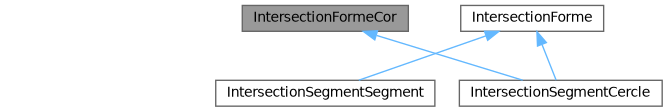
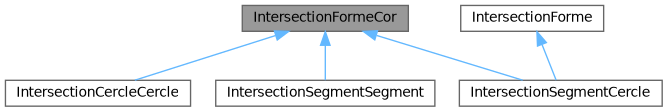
(419, 59) -> (325, 63)
none -> (98, 93)
